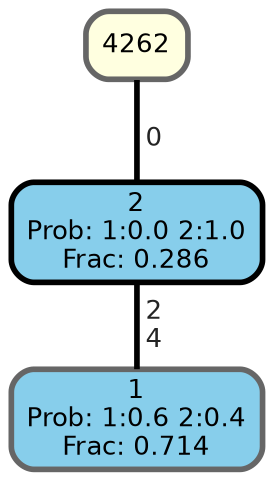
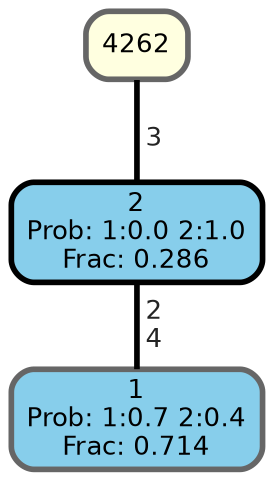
(150, 139) -> (150, 139)
(137, 419) -> (137, 419)
